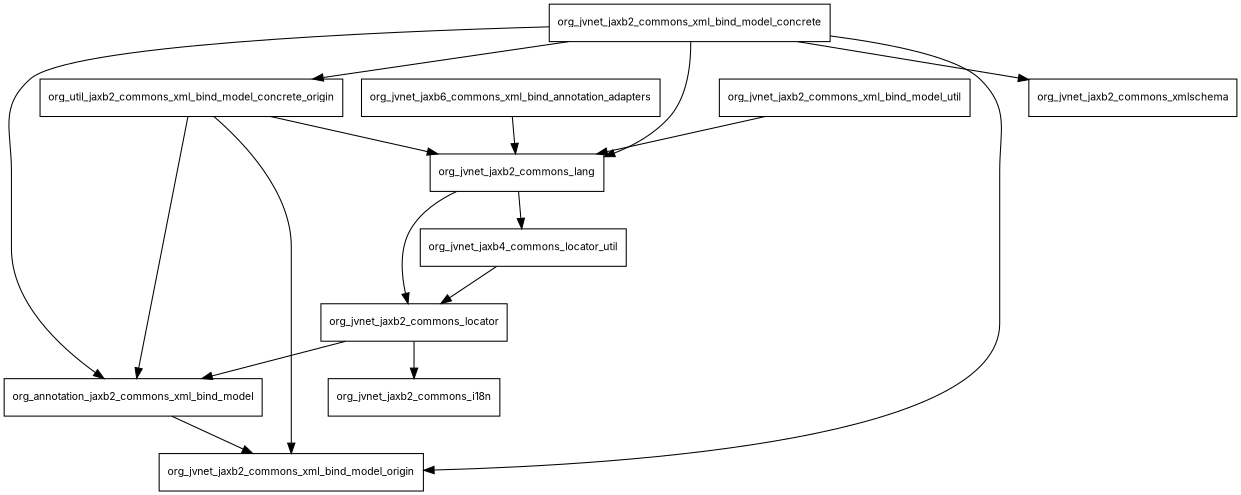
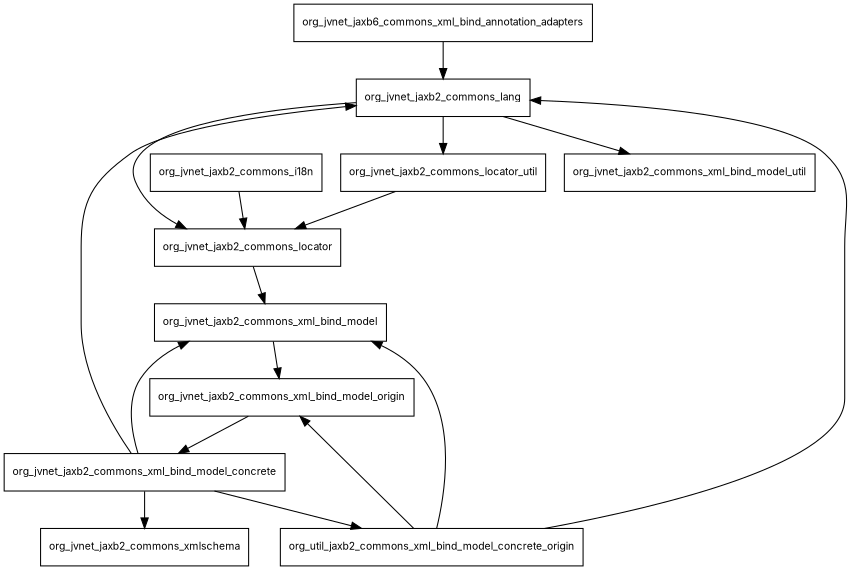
(686, 134) -> (561, 134)
(523, 248) -> (443, 173)
(414, 355) -> (241, 205)
(935, 396) -> (218, 432)
(133, 397) -> (270, 322)
